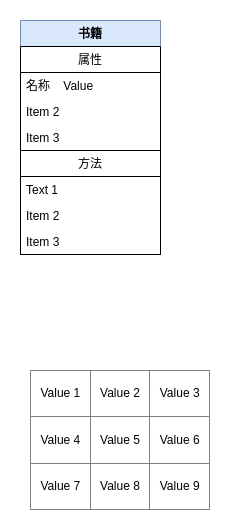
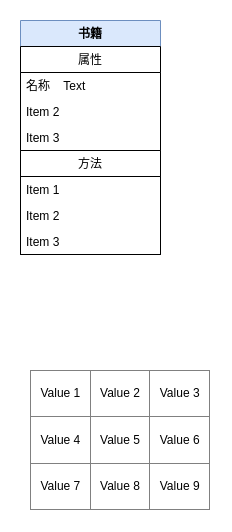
(67, 86) -> (65, 86)
(45, 190) -> (45, 190)
